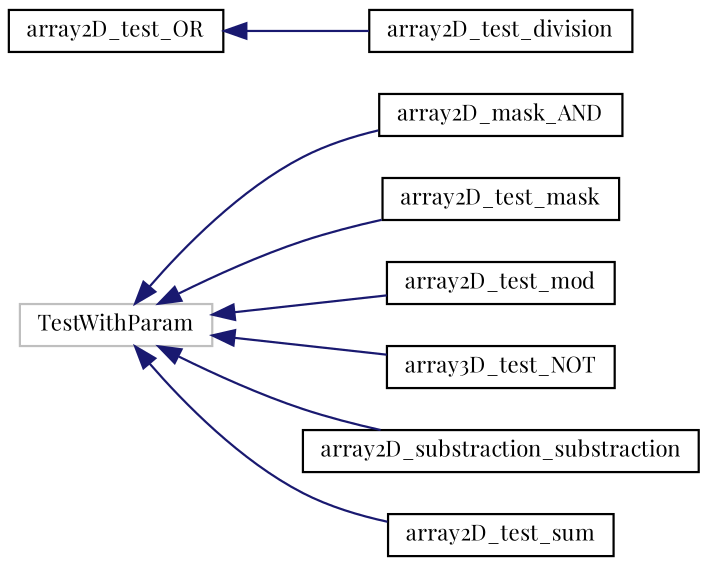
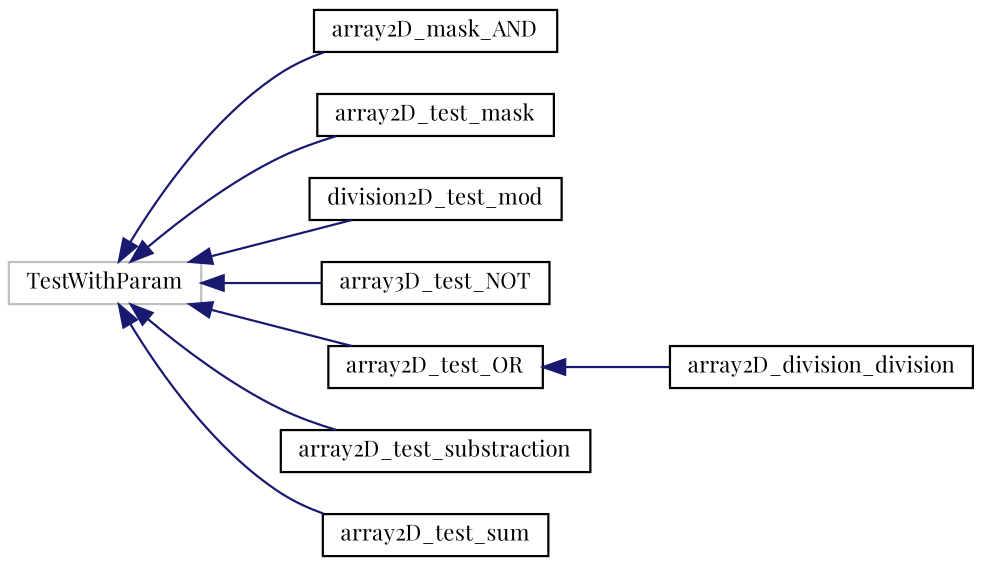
(501, 31) -> (821, 367)
(501, 283) -> (436, 199)
none -> (281, 328)
(501, 451) -> (436, 451)
